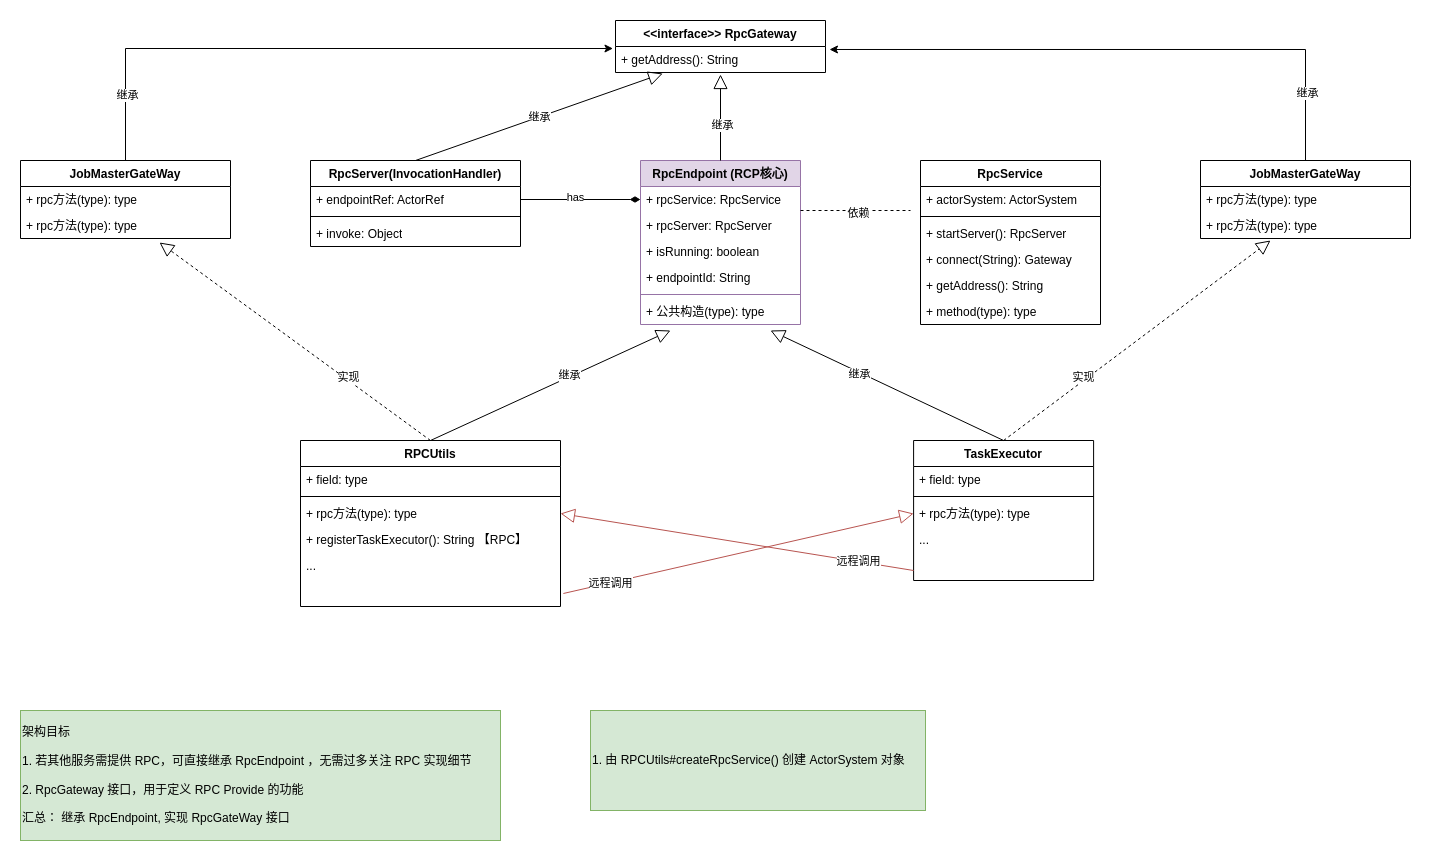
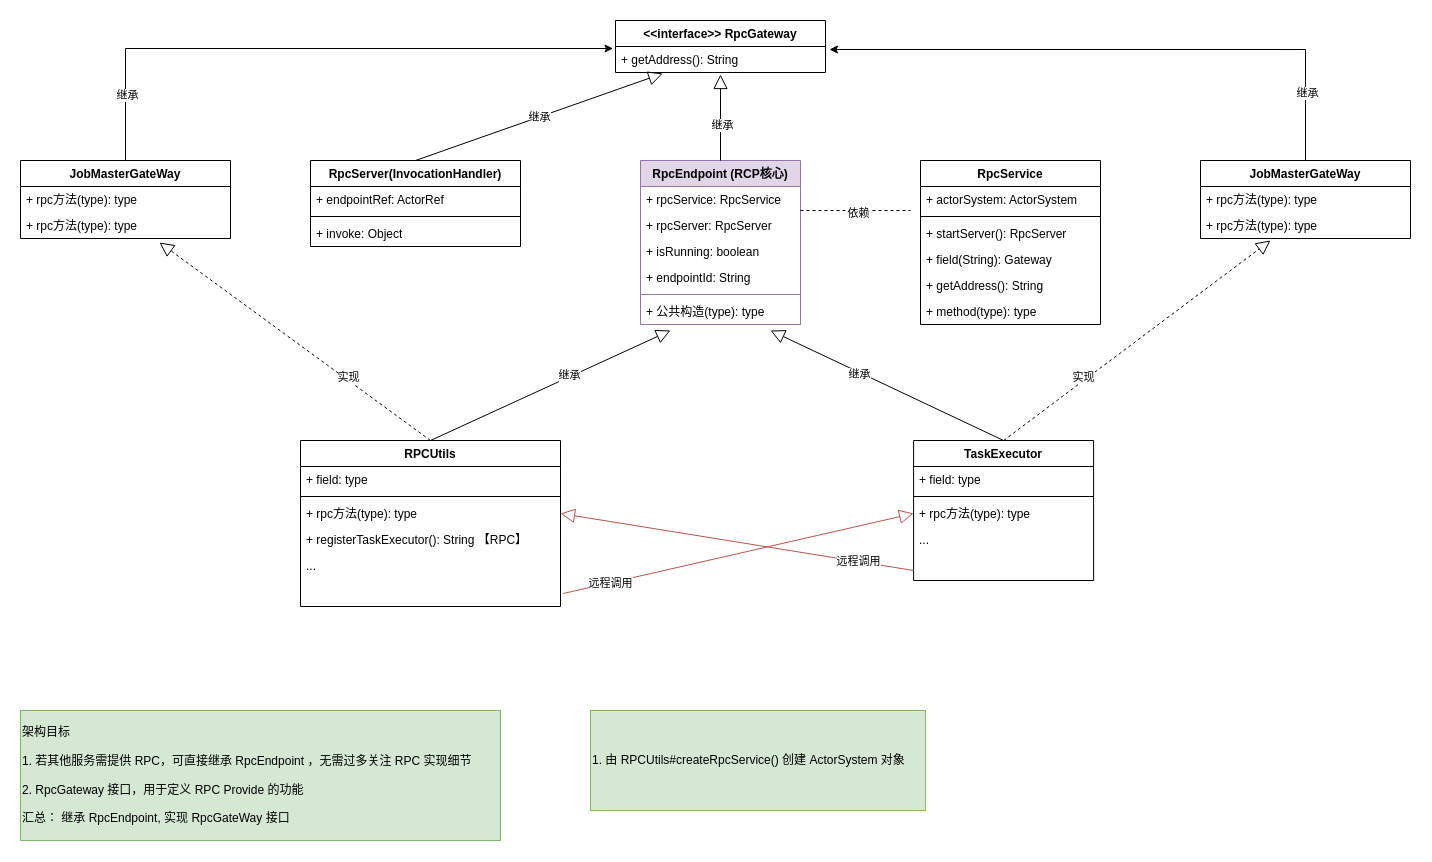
(577, 200) -> none
(1008, 261) -> (998, 261)
